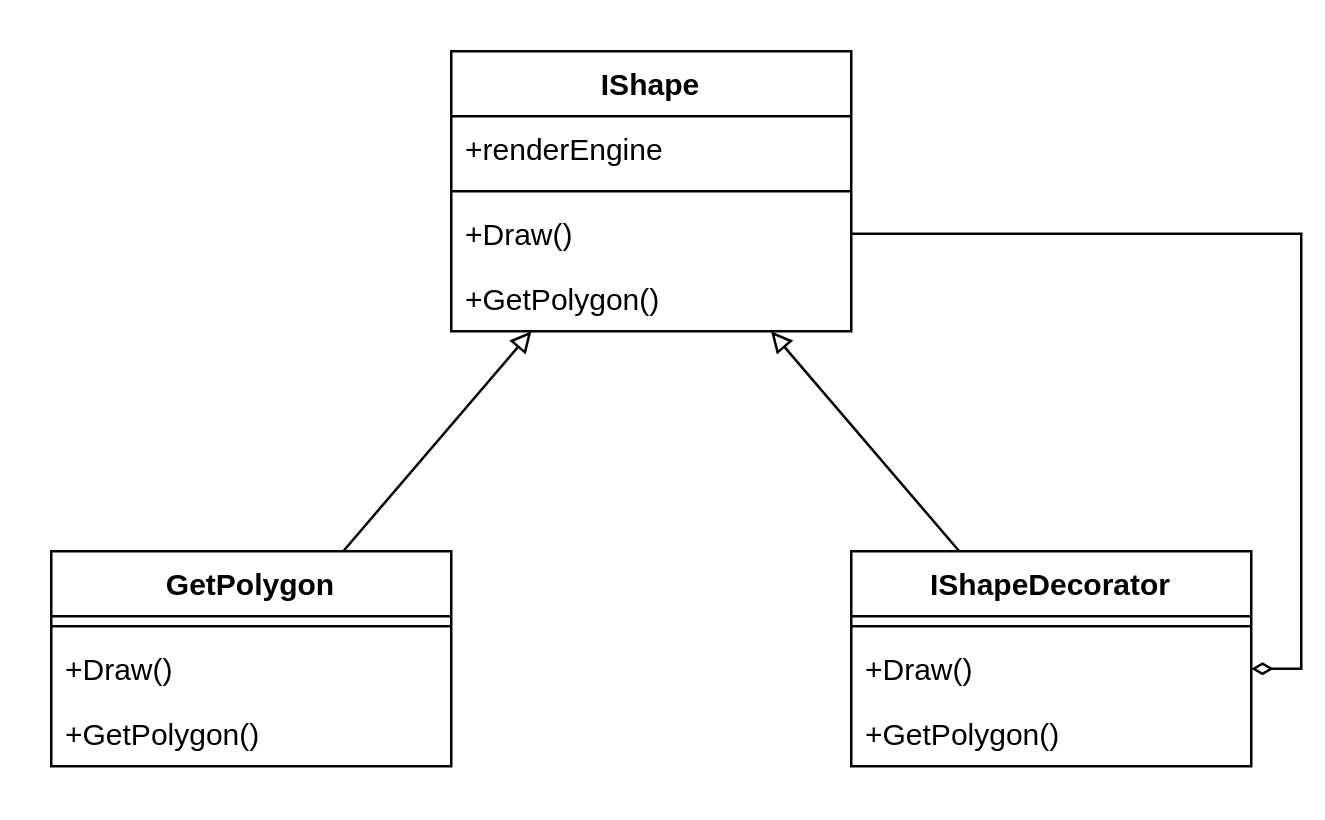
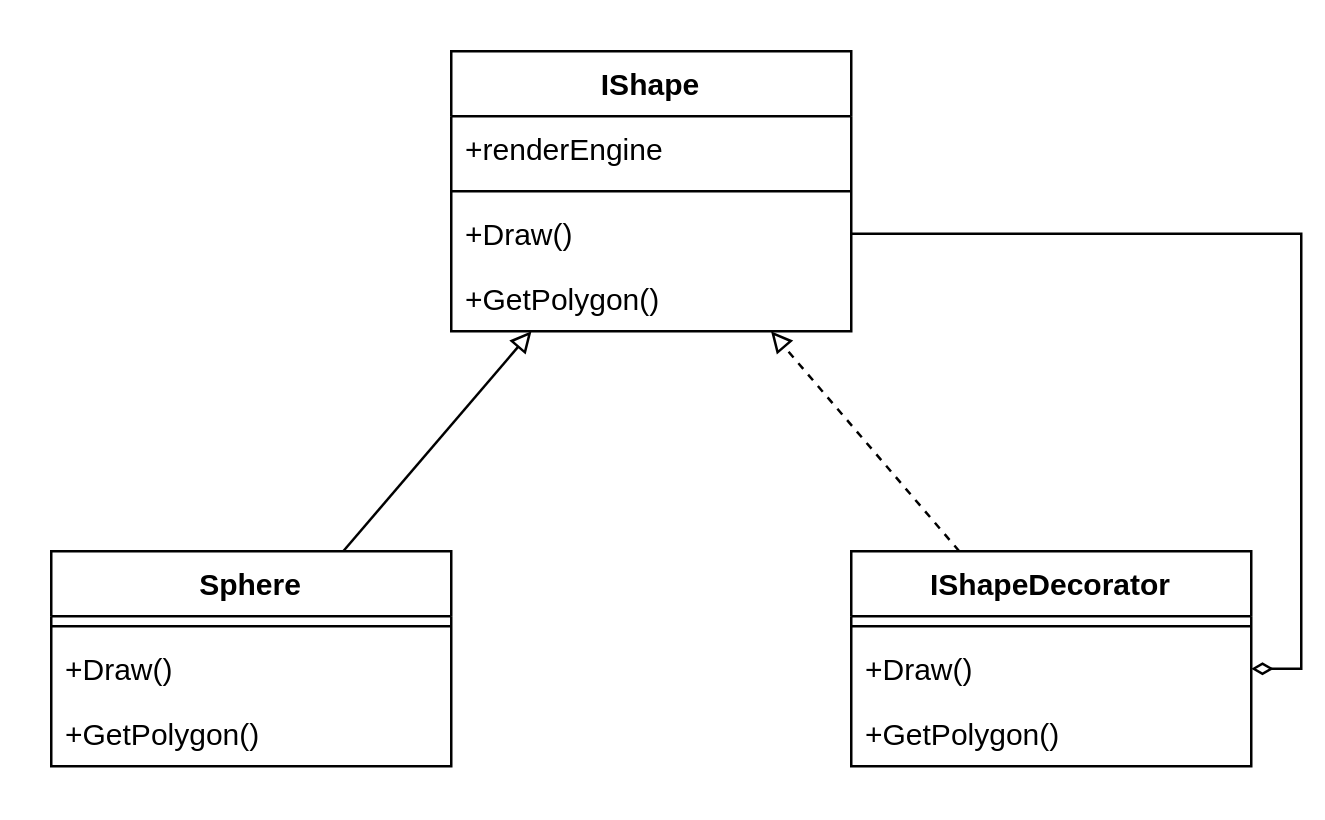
(870, 447) -> (870, 447)
(251, 587) -> (251, 587)
